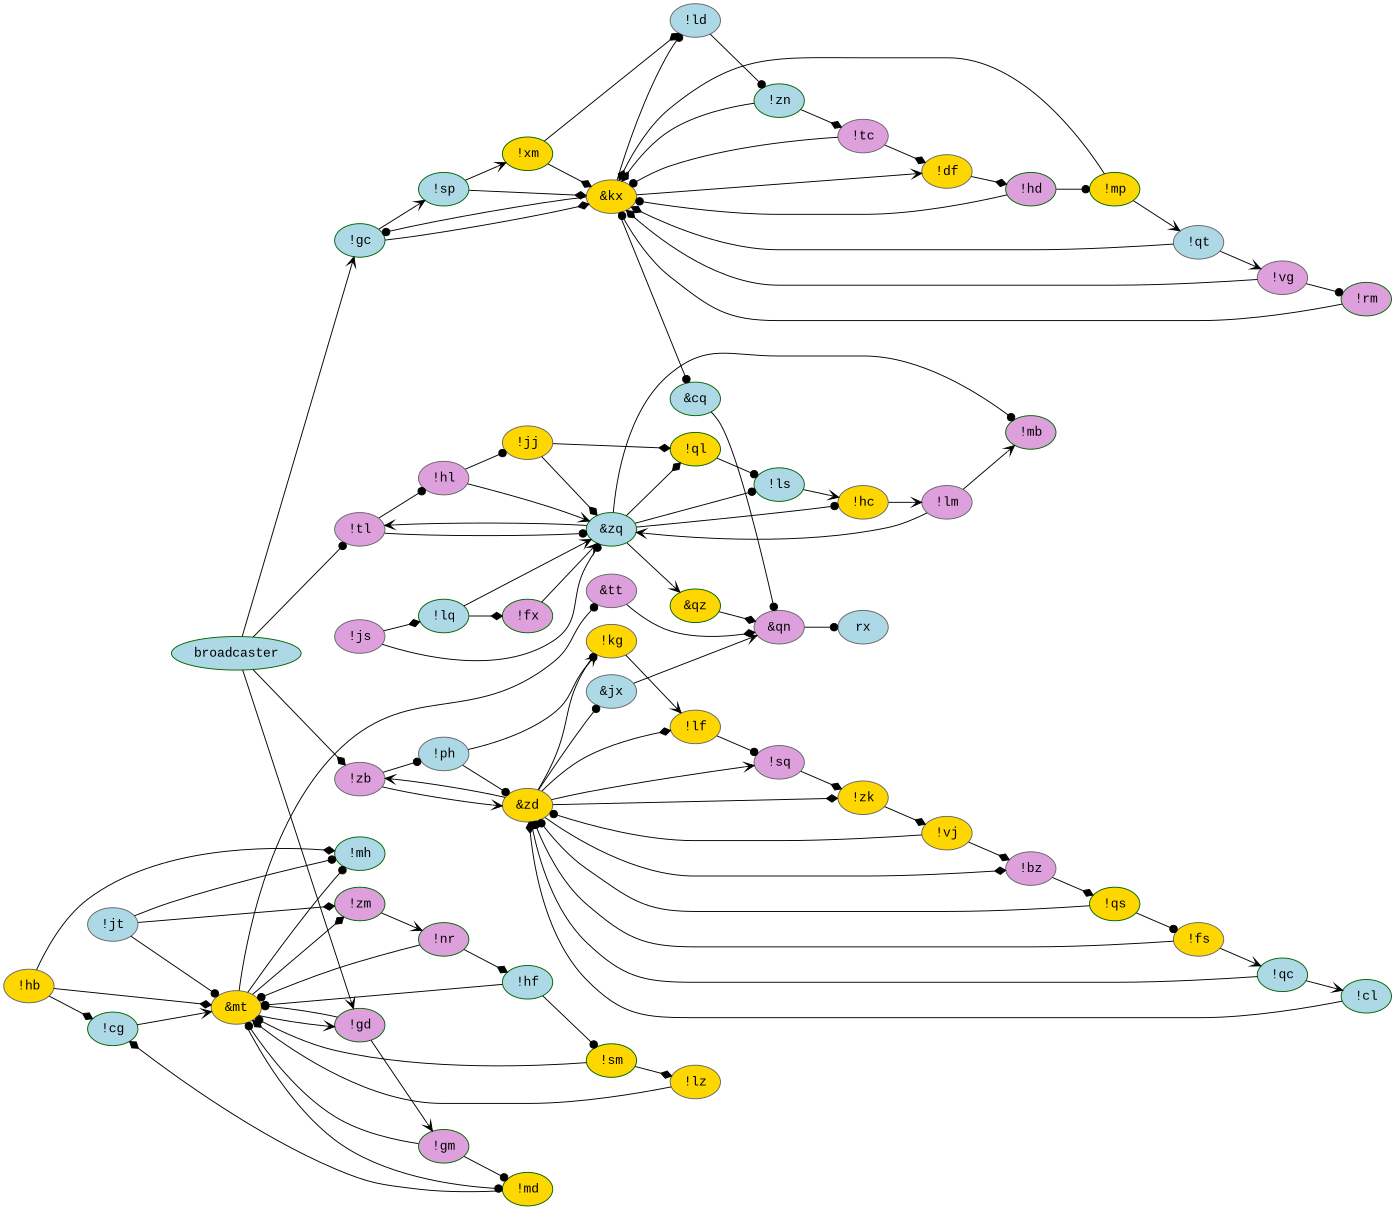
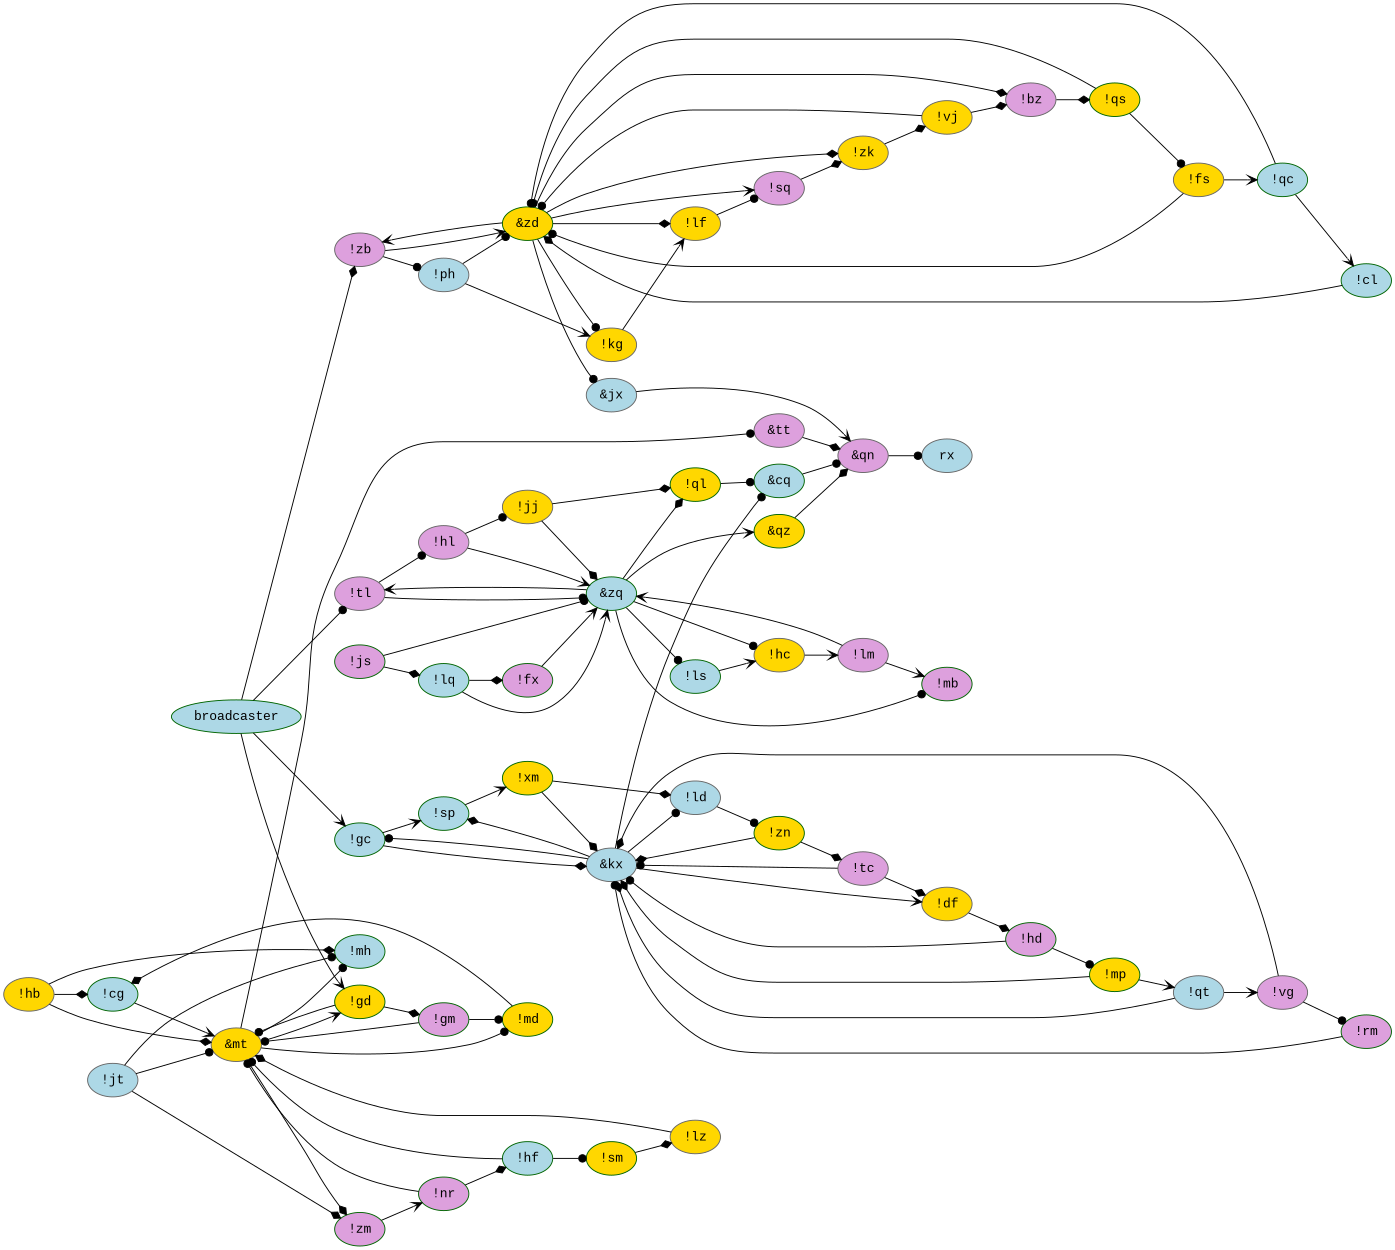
(779, 101) -> (779, 833)
(522, 193) -> (534, 838)
(611, 197) -> (611, 865)
(730, 464) -> (734, 483)
(360, 637) -> (360, 662)
(528, 805) -> (528, 224)
(360, 1025) -> (360, 1002)
(421, 1063) -> none
(399, 1082) -> (396, 1009)
